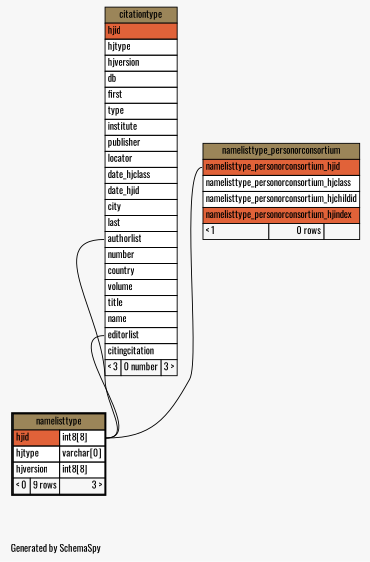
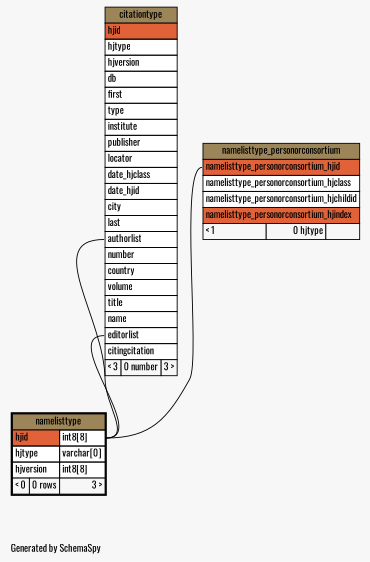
(309, 231) -> (308, 231)
(45, 486) -> (45, 486)
